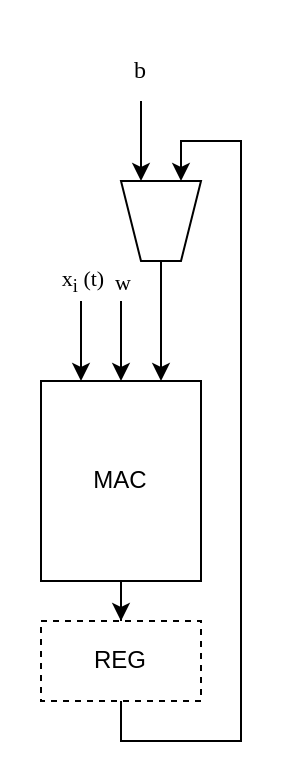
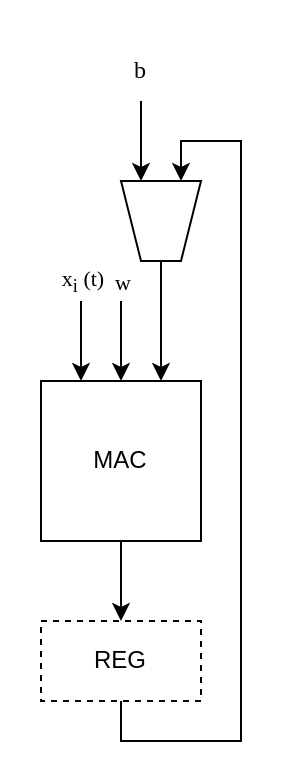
(121, 481) -> (121, 461)
